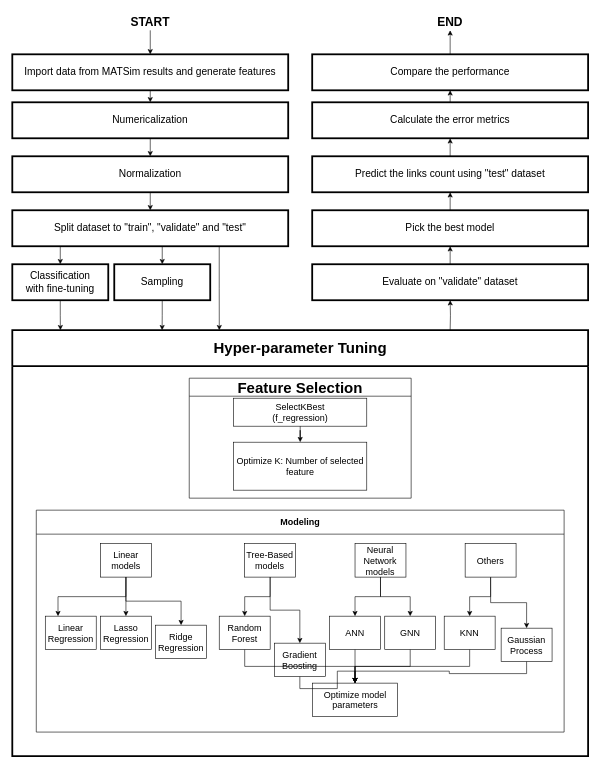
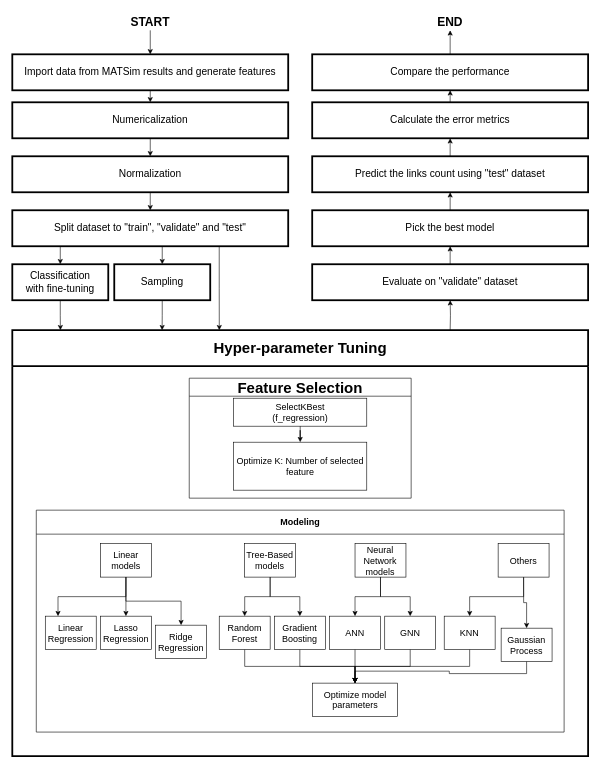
(491, 561) -> (524, 561)
(300, 660) -> (300, 633)
